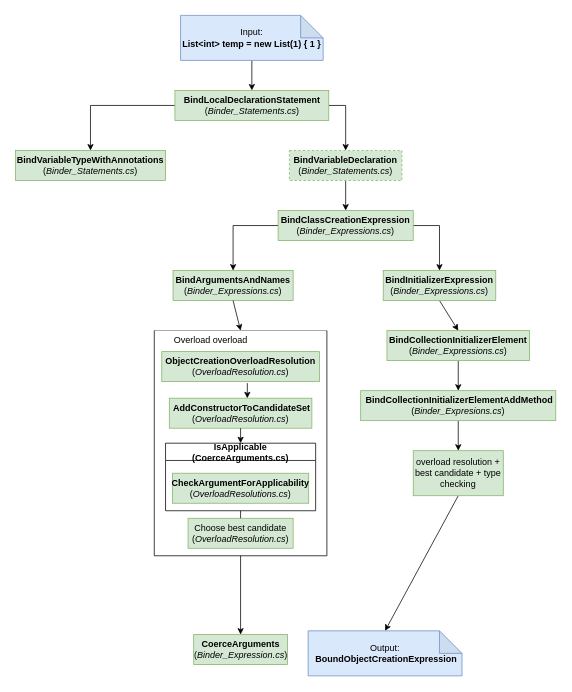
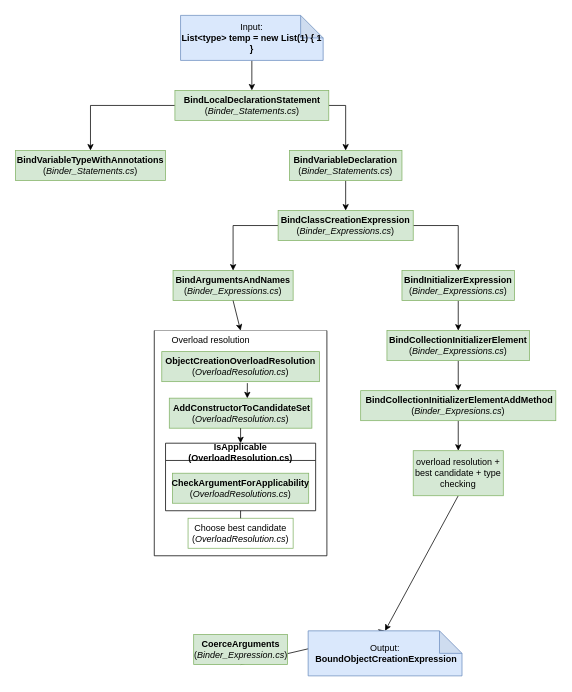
(252, 38) -> (252, 38)
(345, 165) -> (345, 165)
(439, 285) -> (458, 285)
(211, 340) -> (211, 340)
(240, 452) -> (240, 452)
(240, 533) -> (240, 533)
(240, 591) -> none
none -> (297, 651)
